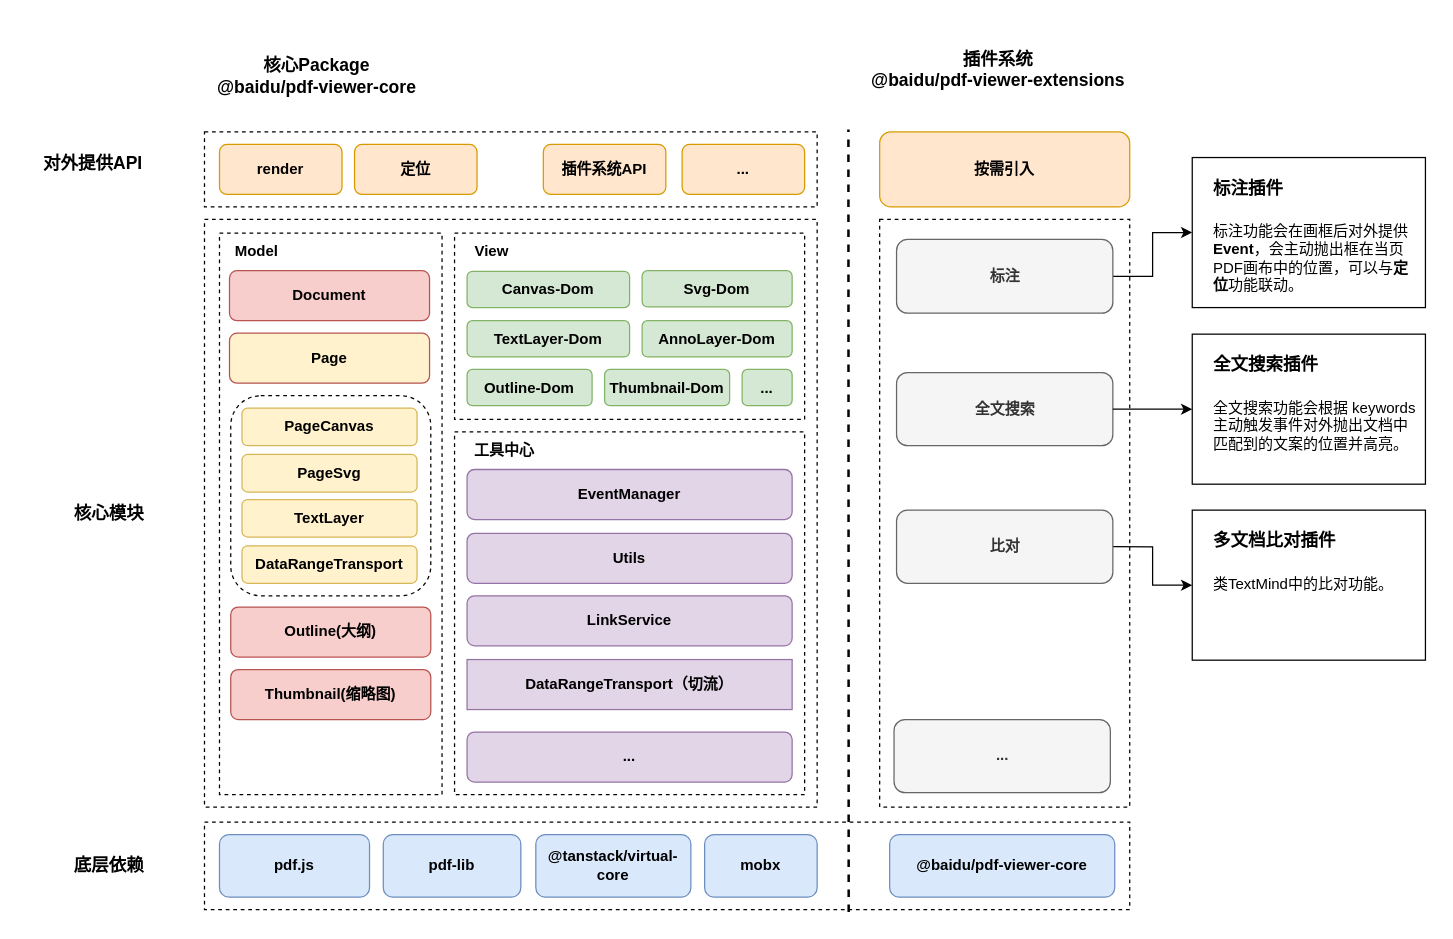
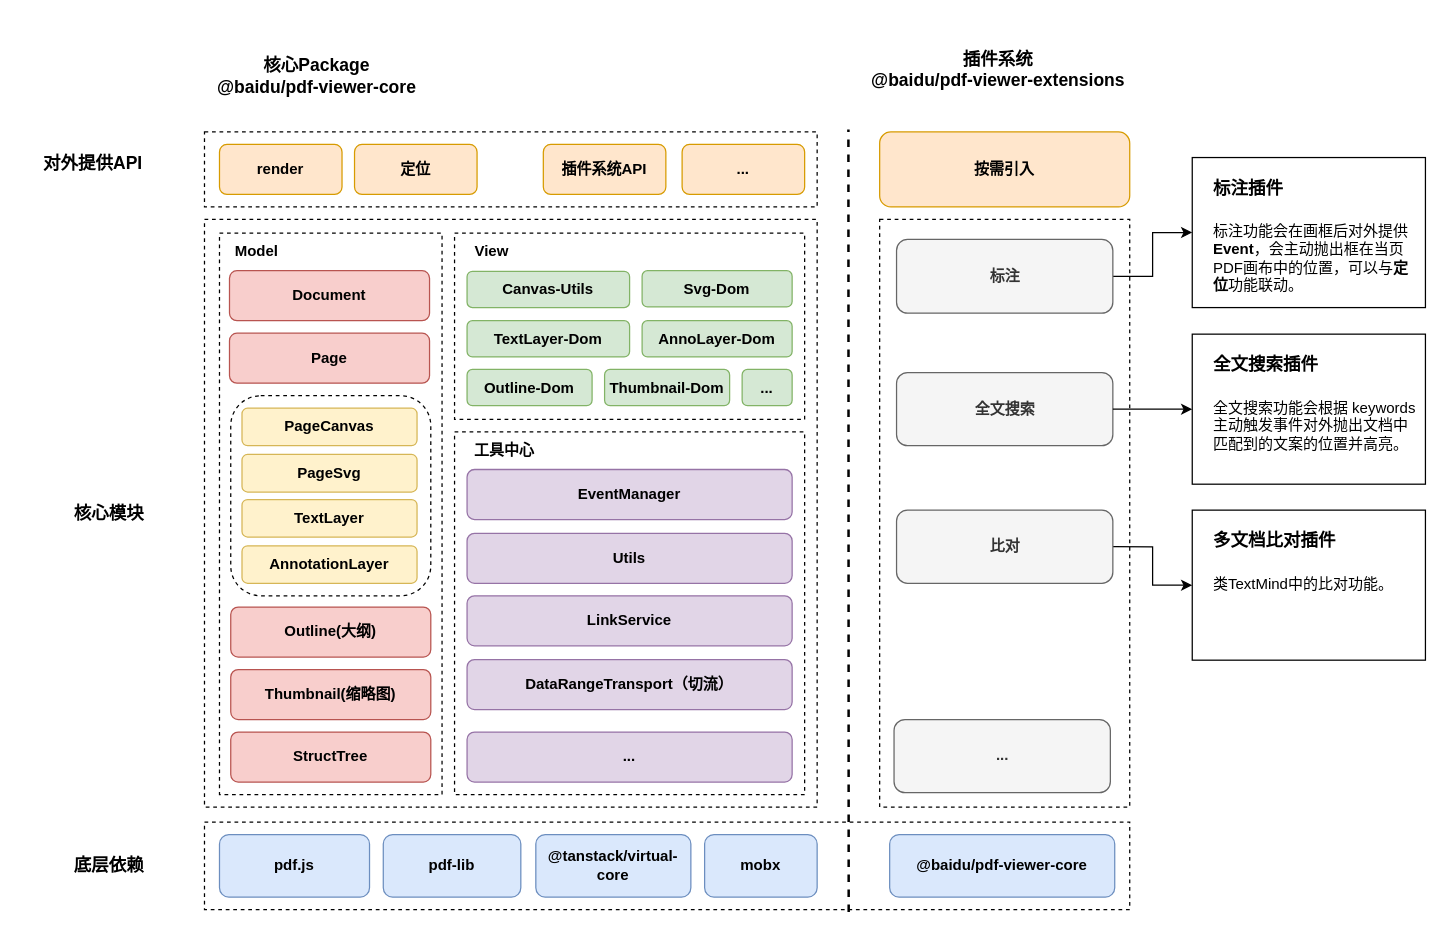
(548, 289) -> (548, 289)
(329, 358) -> (329, 358)
(329, 564) -> (329, 564)
(629, 684) -> (629, 684)
none -> (331, 757)
